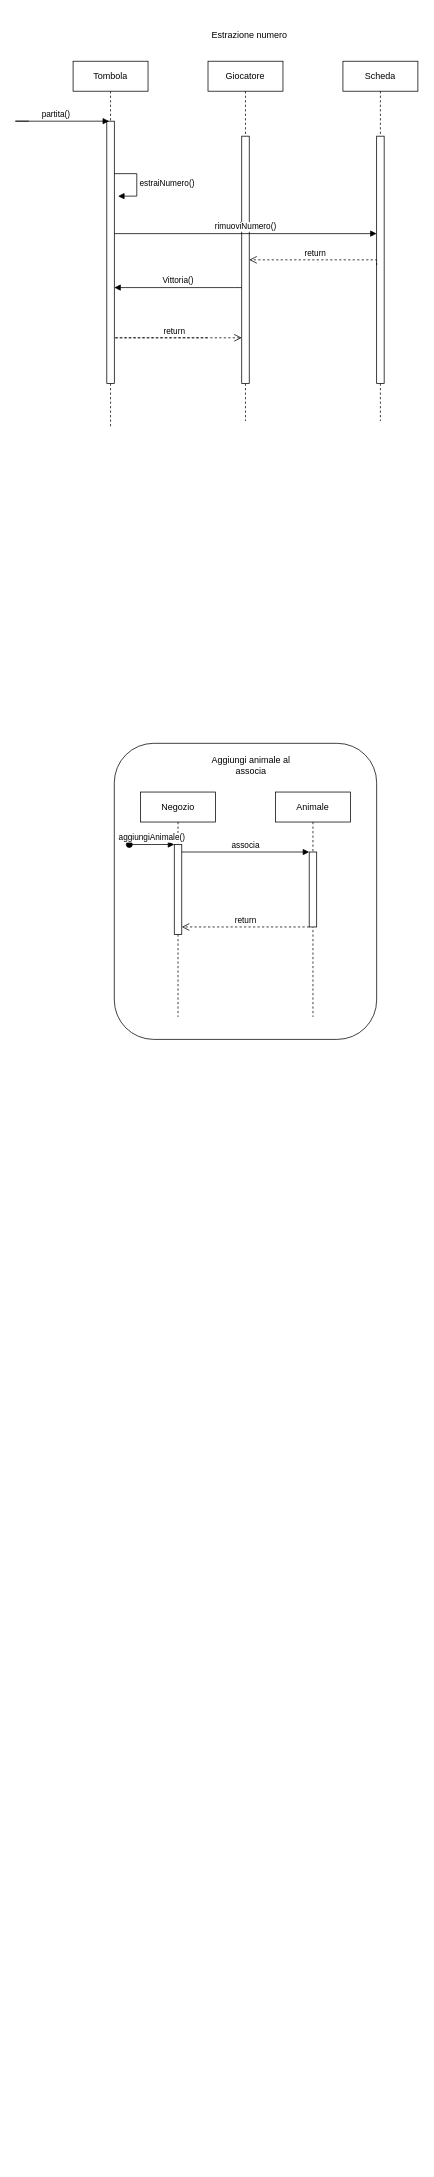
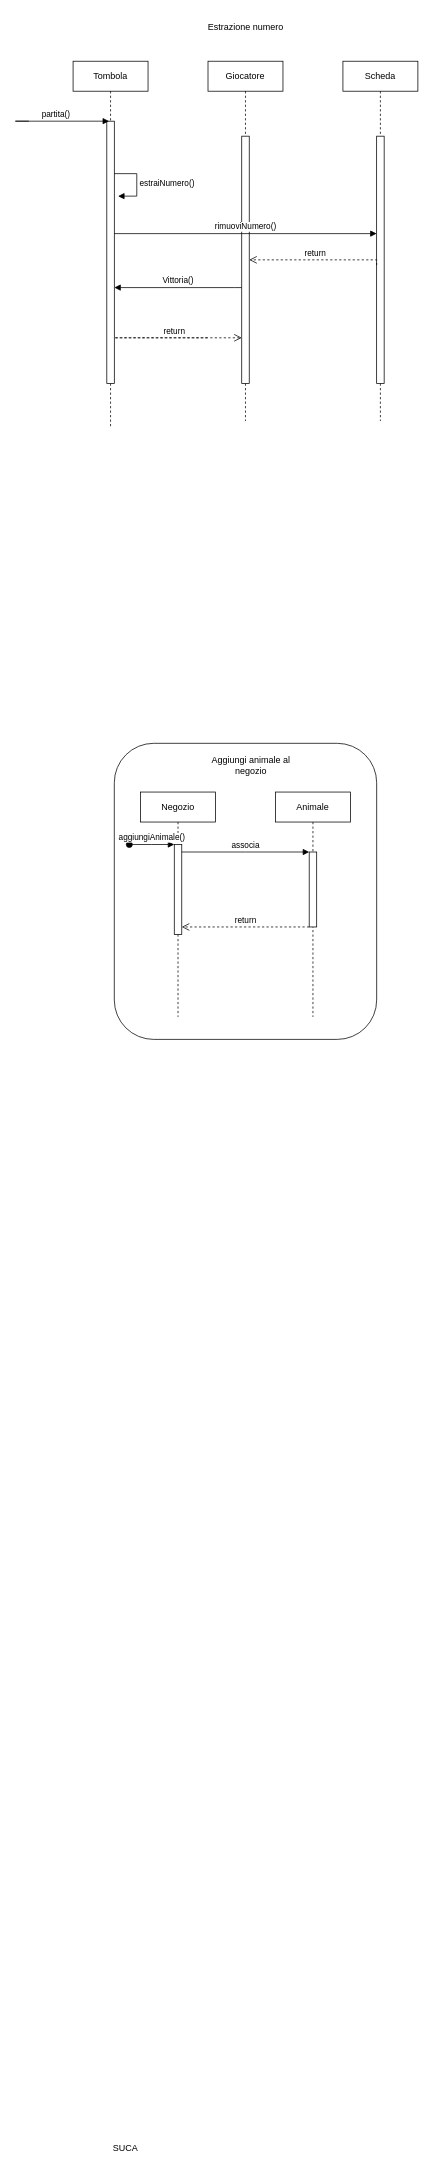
(249, 34) -> (246, 27)
(251, 765) -> (251, 765)
none -> (126, 2149)
